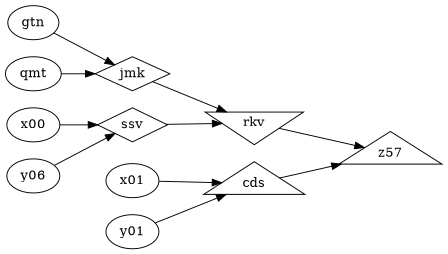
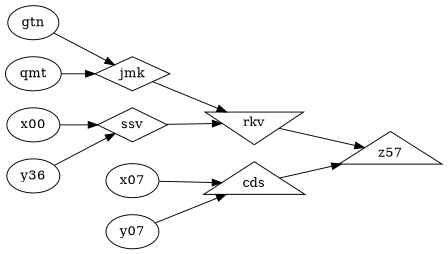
(33, 176) -> (33, 176)
(132, 181) -> (132, 181)
(132, 232) -> (132, 232)
